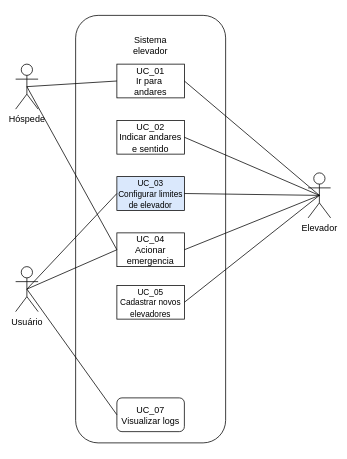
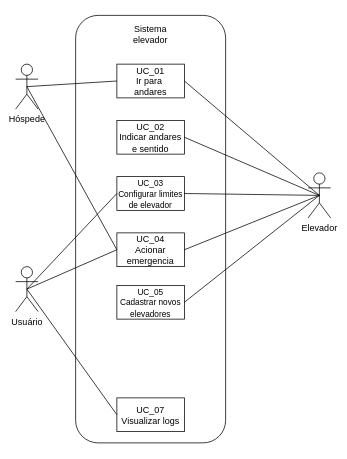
(150, 45) -> (150, 34)
(150, 194) -> (150, 194)
(150, 415) -> (150, 415)
